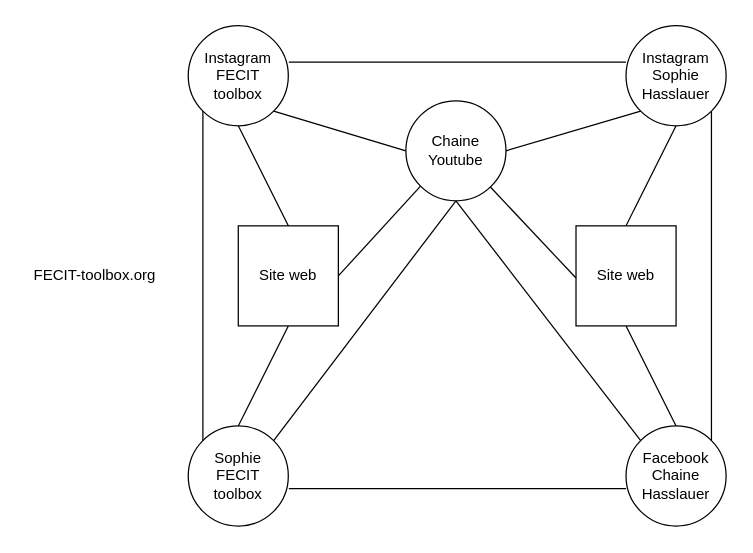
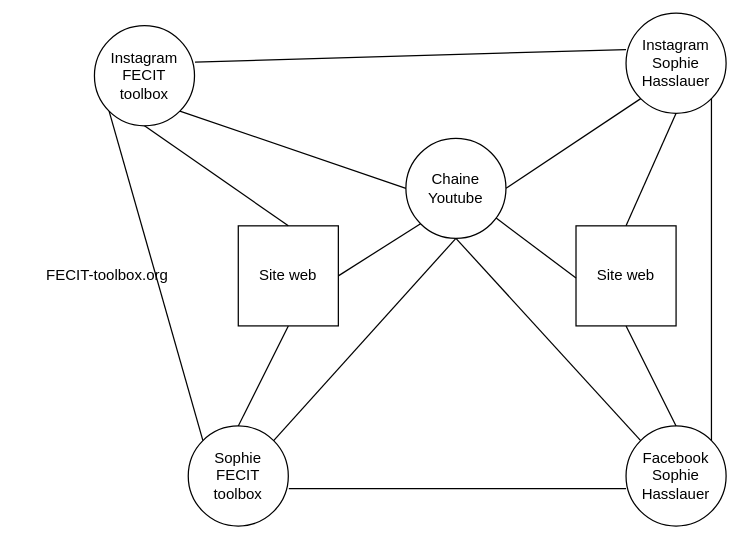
(238, 76) -> (144, 76)
(676, 76) -> (676, 63)
(456, 151) -> (456, 188)
(94, 276) -> (107, 276)
(676, 476) -> (676, 476)
